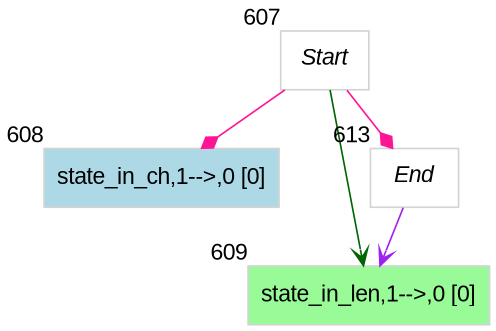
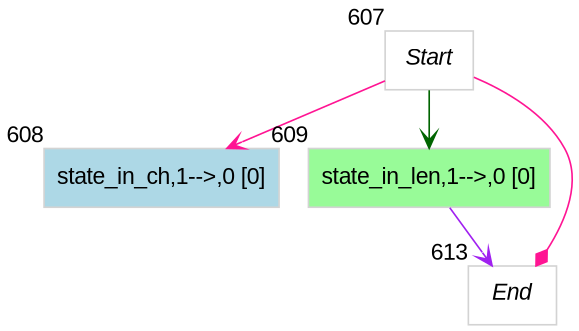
(251, 113) -> (314, 111)
(395, 229) -> (466, 230)
